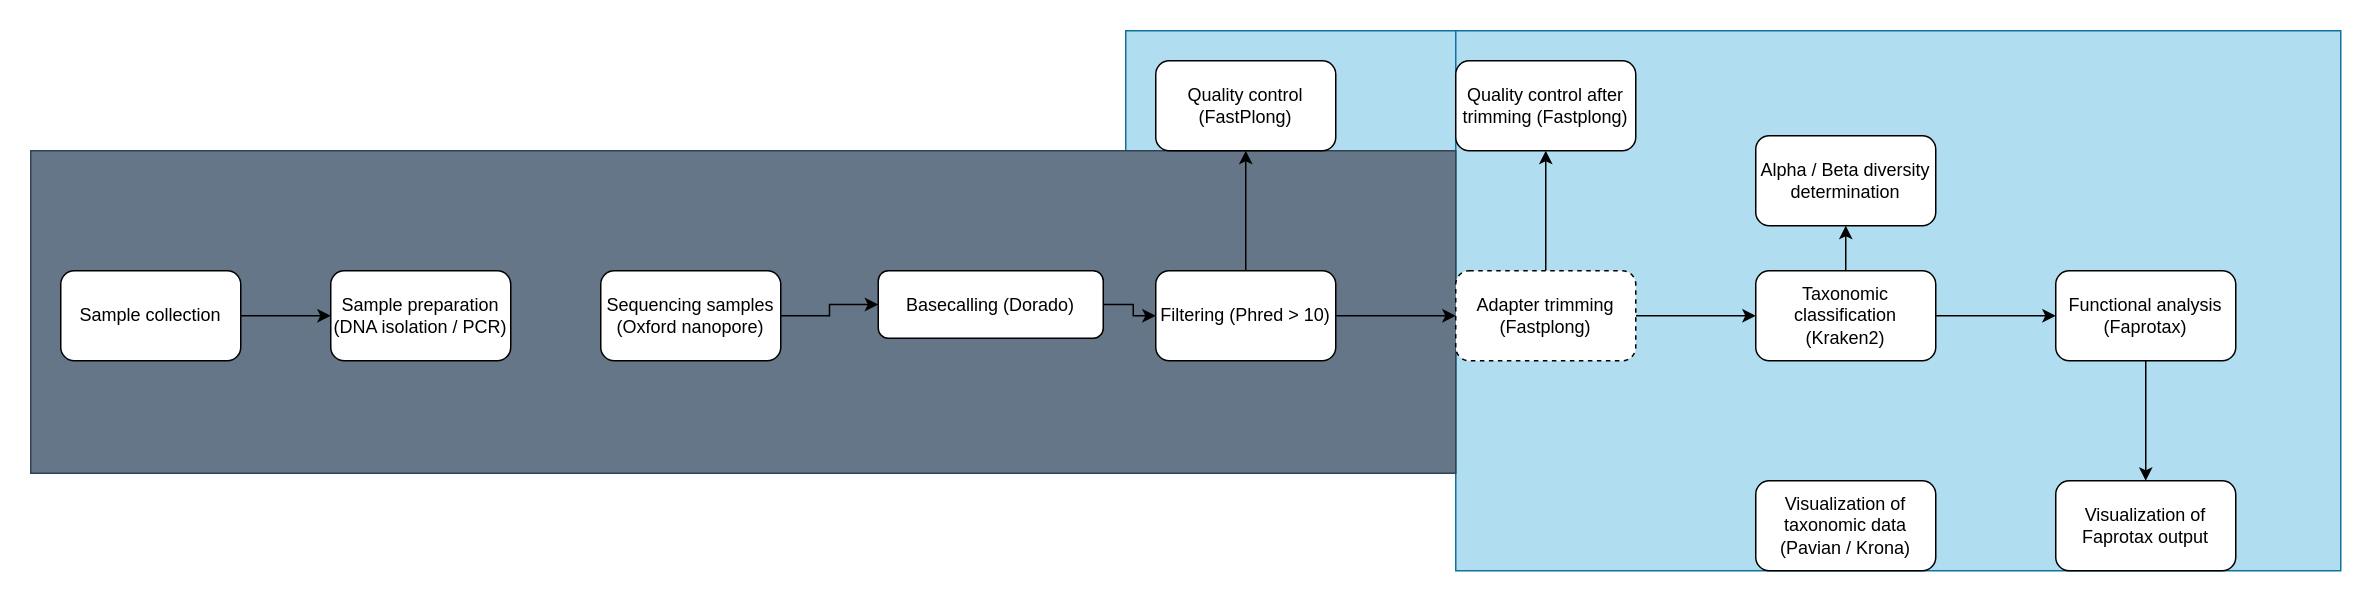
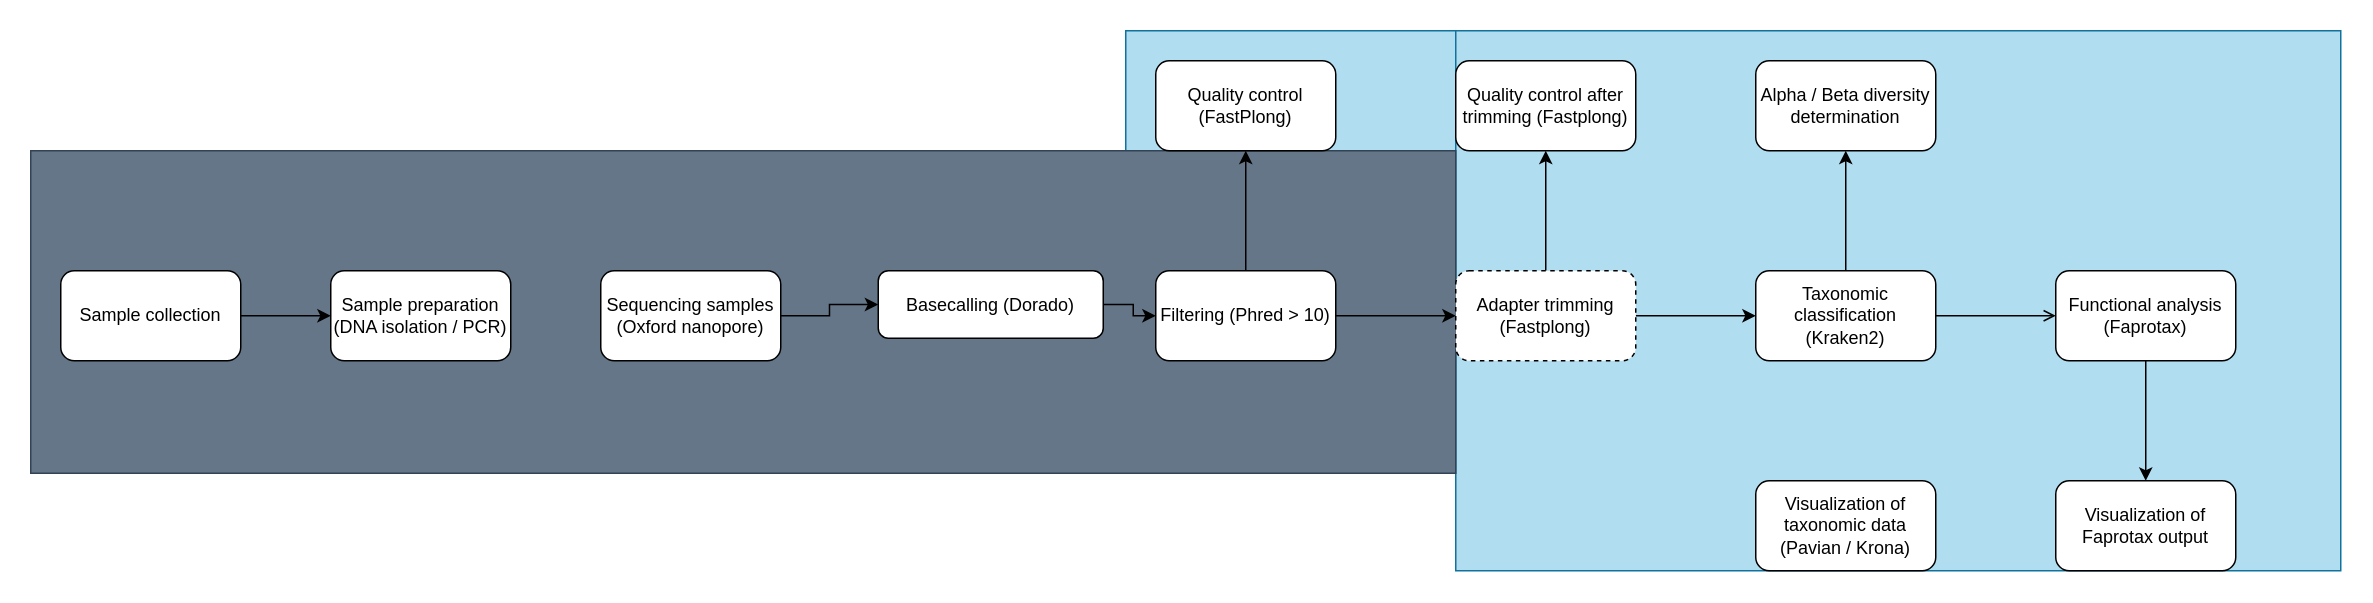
(1846, 181) -> (1846, 106)
(2044, 316) -> (2046, 316)
